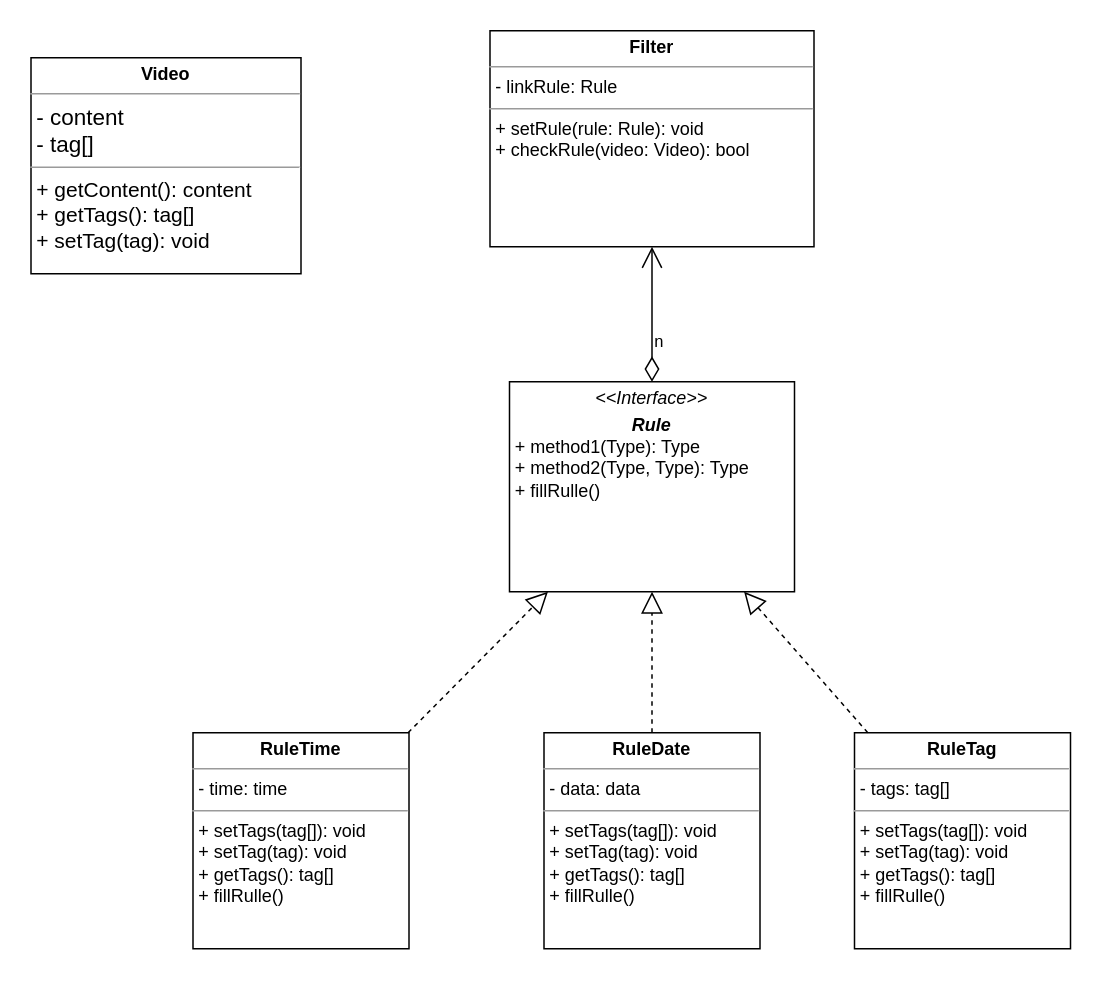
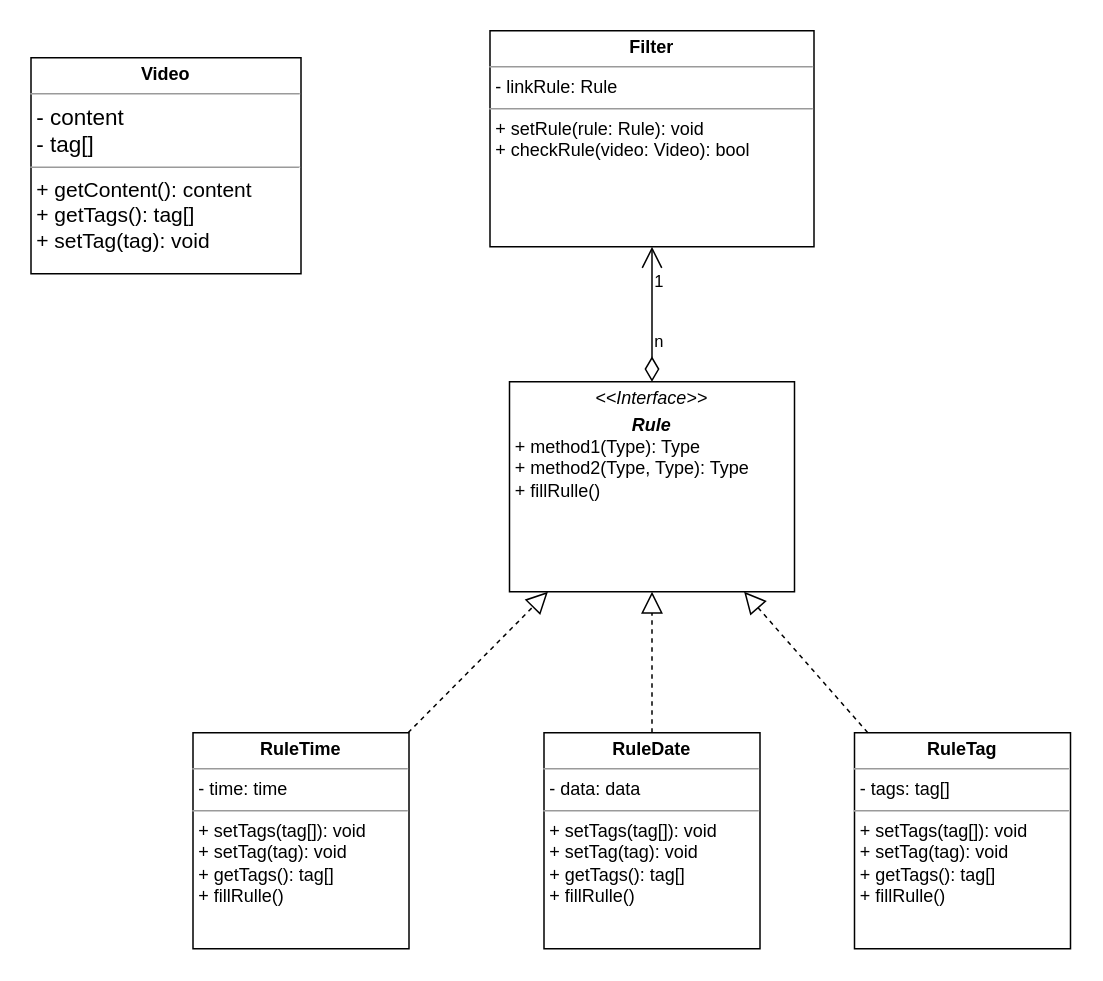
none -> (672, 281)
